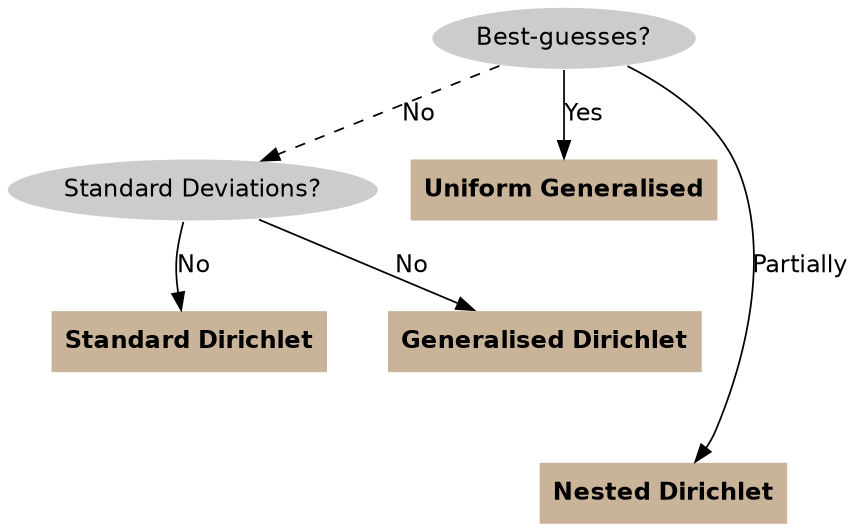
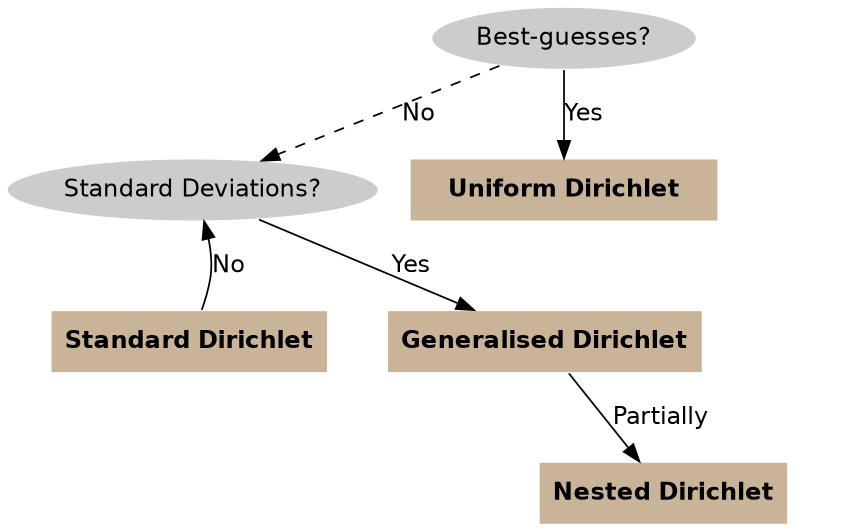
(564, 190) -> (564, 190)
(753, 234) -> (598, 410)
(177, 257) -> (211, 275)
(412, 266) -> (412, 266)
